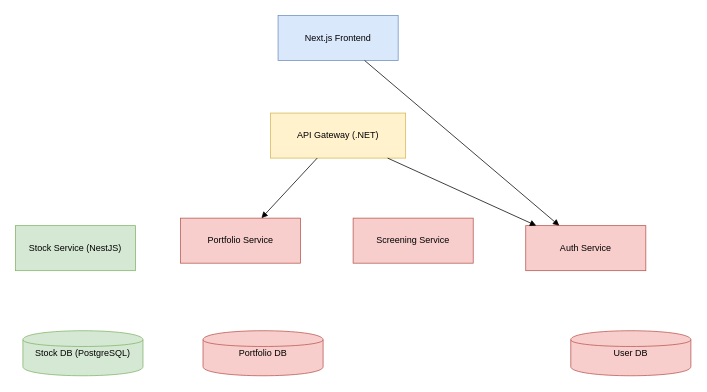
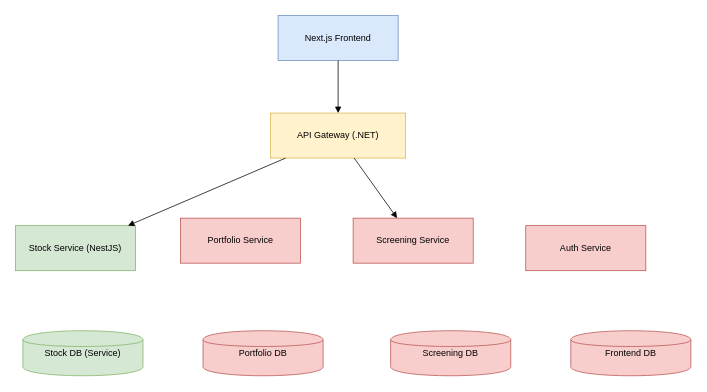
(459, 141) -> (338, 105)
none -> (373, 185)
(290, 187) -> (210, 190)
(458, 190) -> none
(83, 353) -> (83, 353)
none -> (450, 353)
(630, 353) -> (630, 353)
